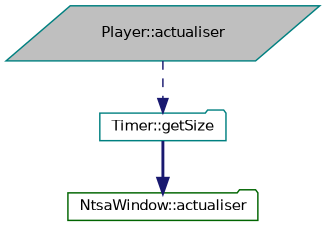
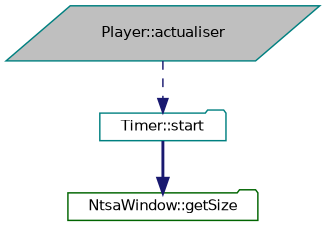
(163, 127) -> (163, 127)
(163, 207) -> (163, 207)
